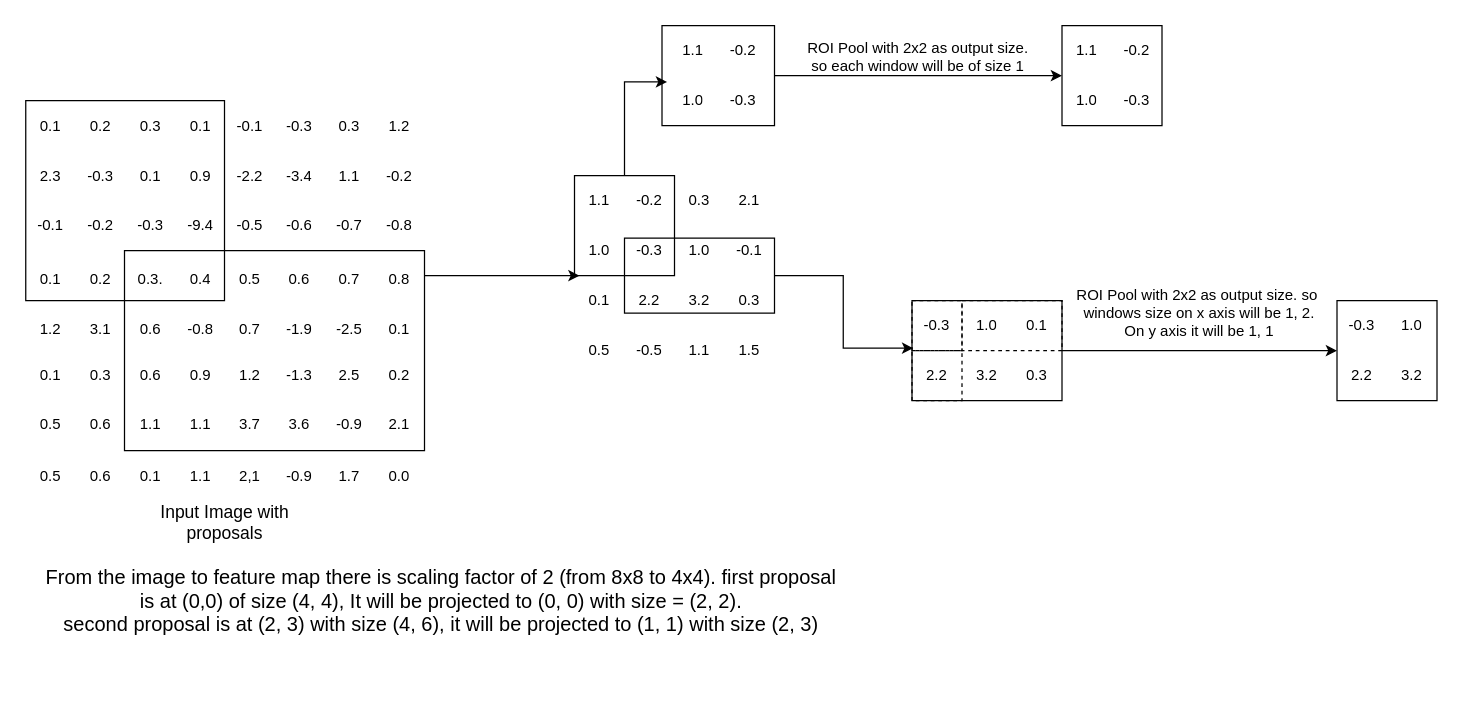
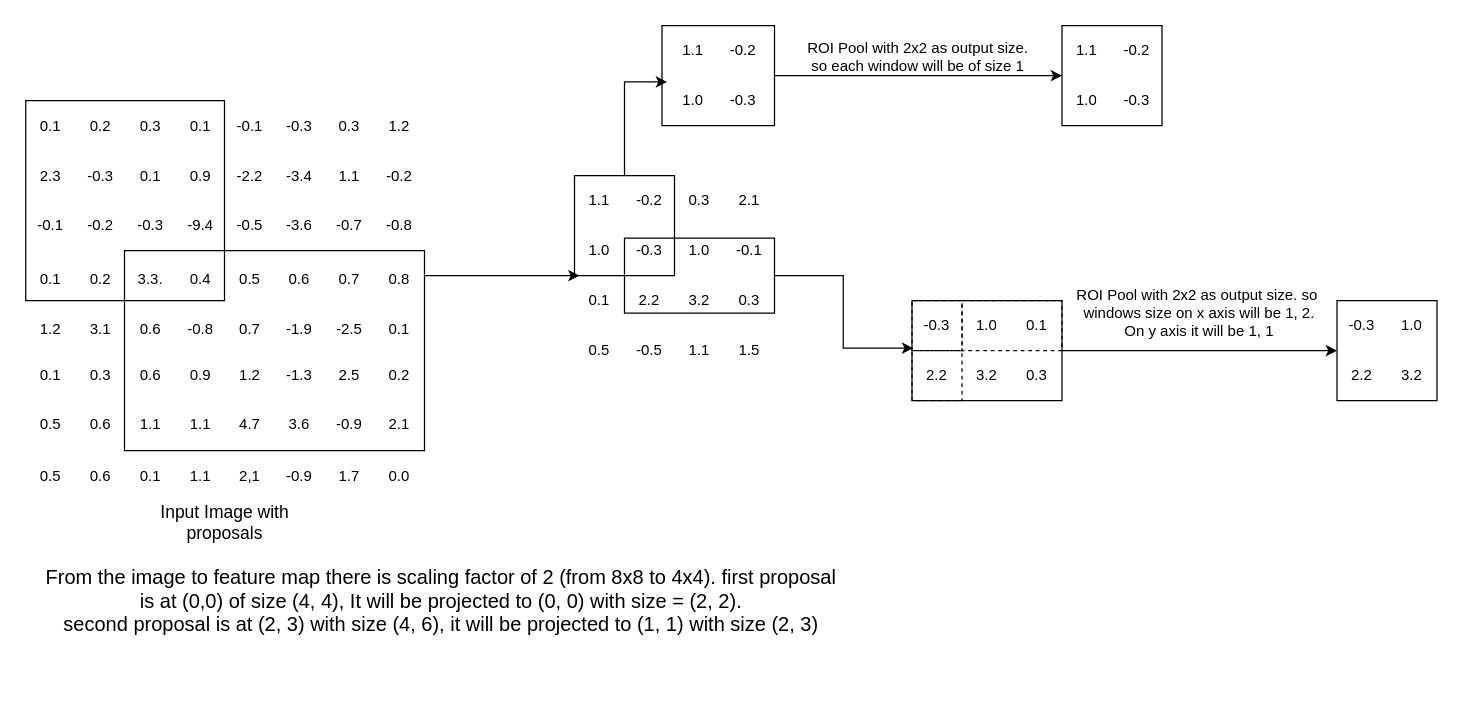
(299, 226) -> (299, 226)
(151, 279) -> (151, 279)
(250, 424) -> (250, 424)
